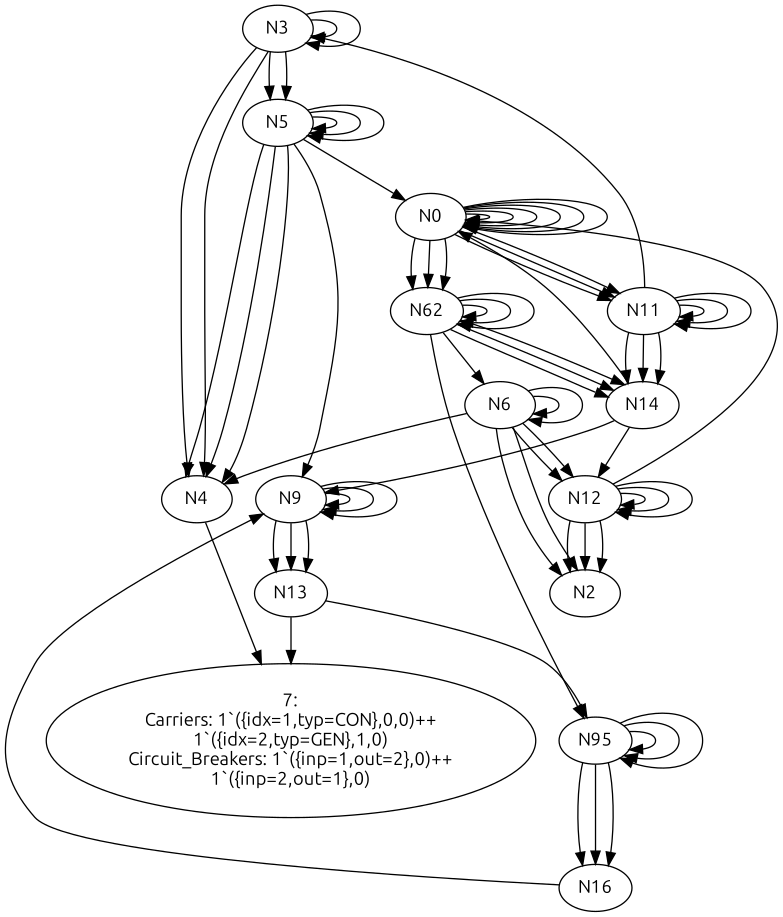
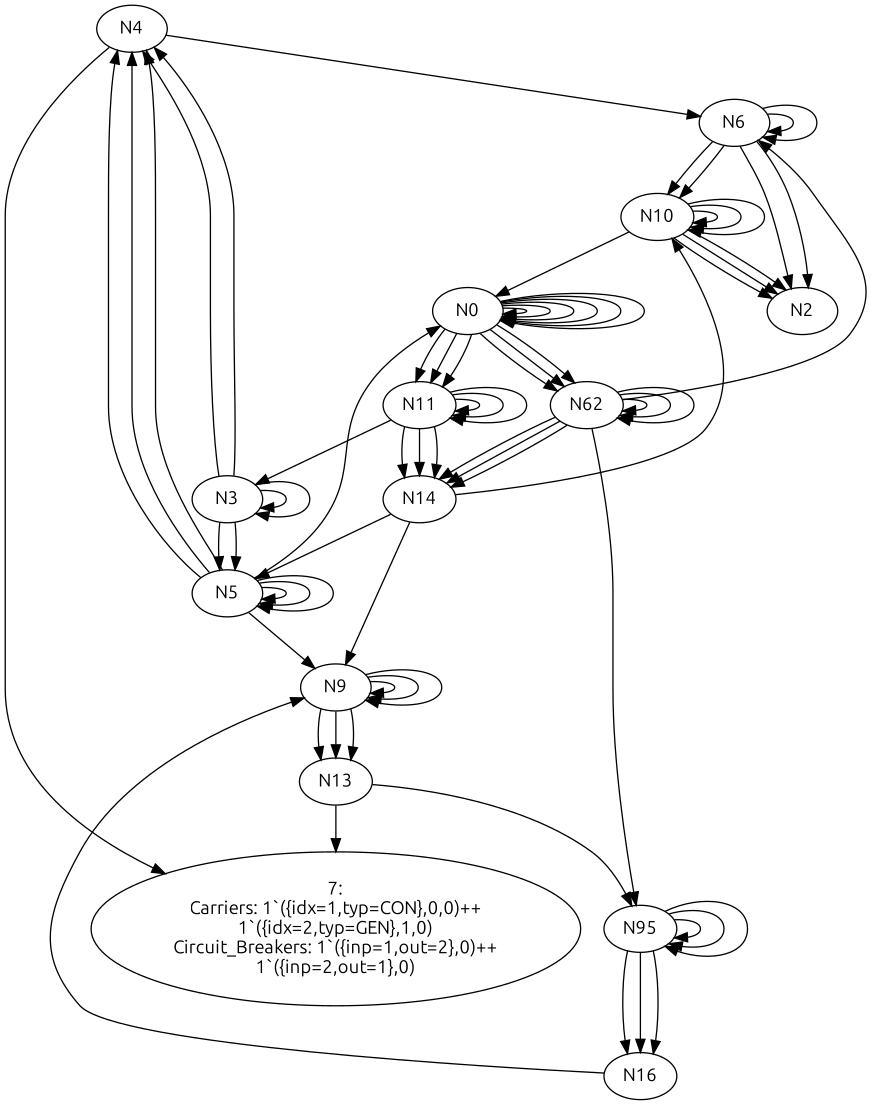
(559, 300) -> (329, 543)
(351, 442) -> (427, 75)
(585, 499) -> (657, 217)
